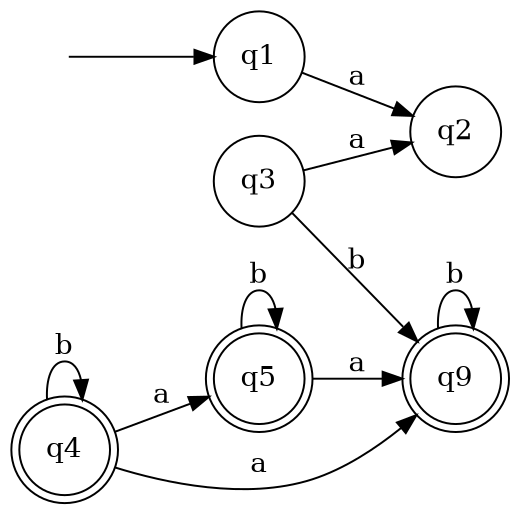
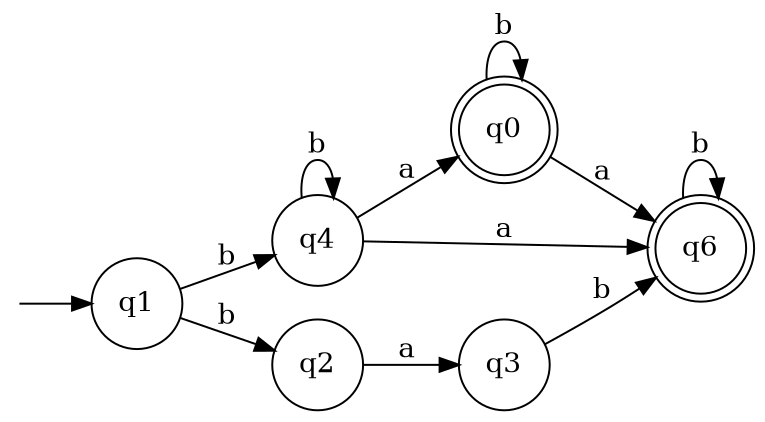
(357, 78) -> (227, 316)
(348, 159) -> (401, 365)
none -> (218, 275)
(259, 379) -> (504, 130)
(456, 379) -> (701, 248)
(65, 450) -> (318, 240)
